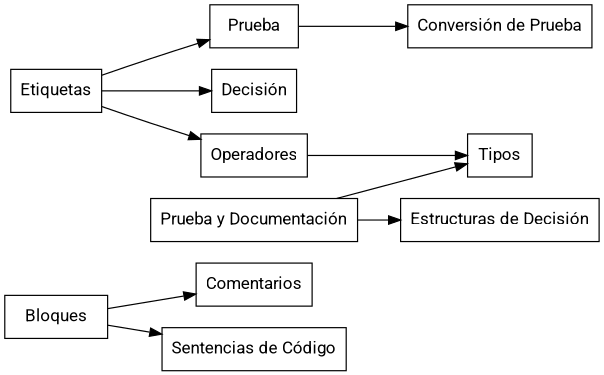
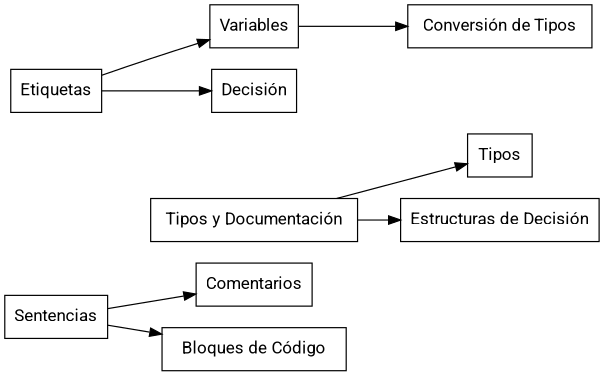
(254, 26) -> (254, 26)
(500, 26) -> (500, 26)
(254, 155) -> none
(254, 220) -> (254, 220)
(56, 317) -> (56, 317)
(254, 349) -> (254, 349)
